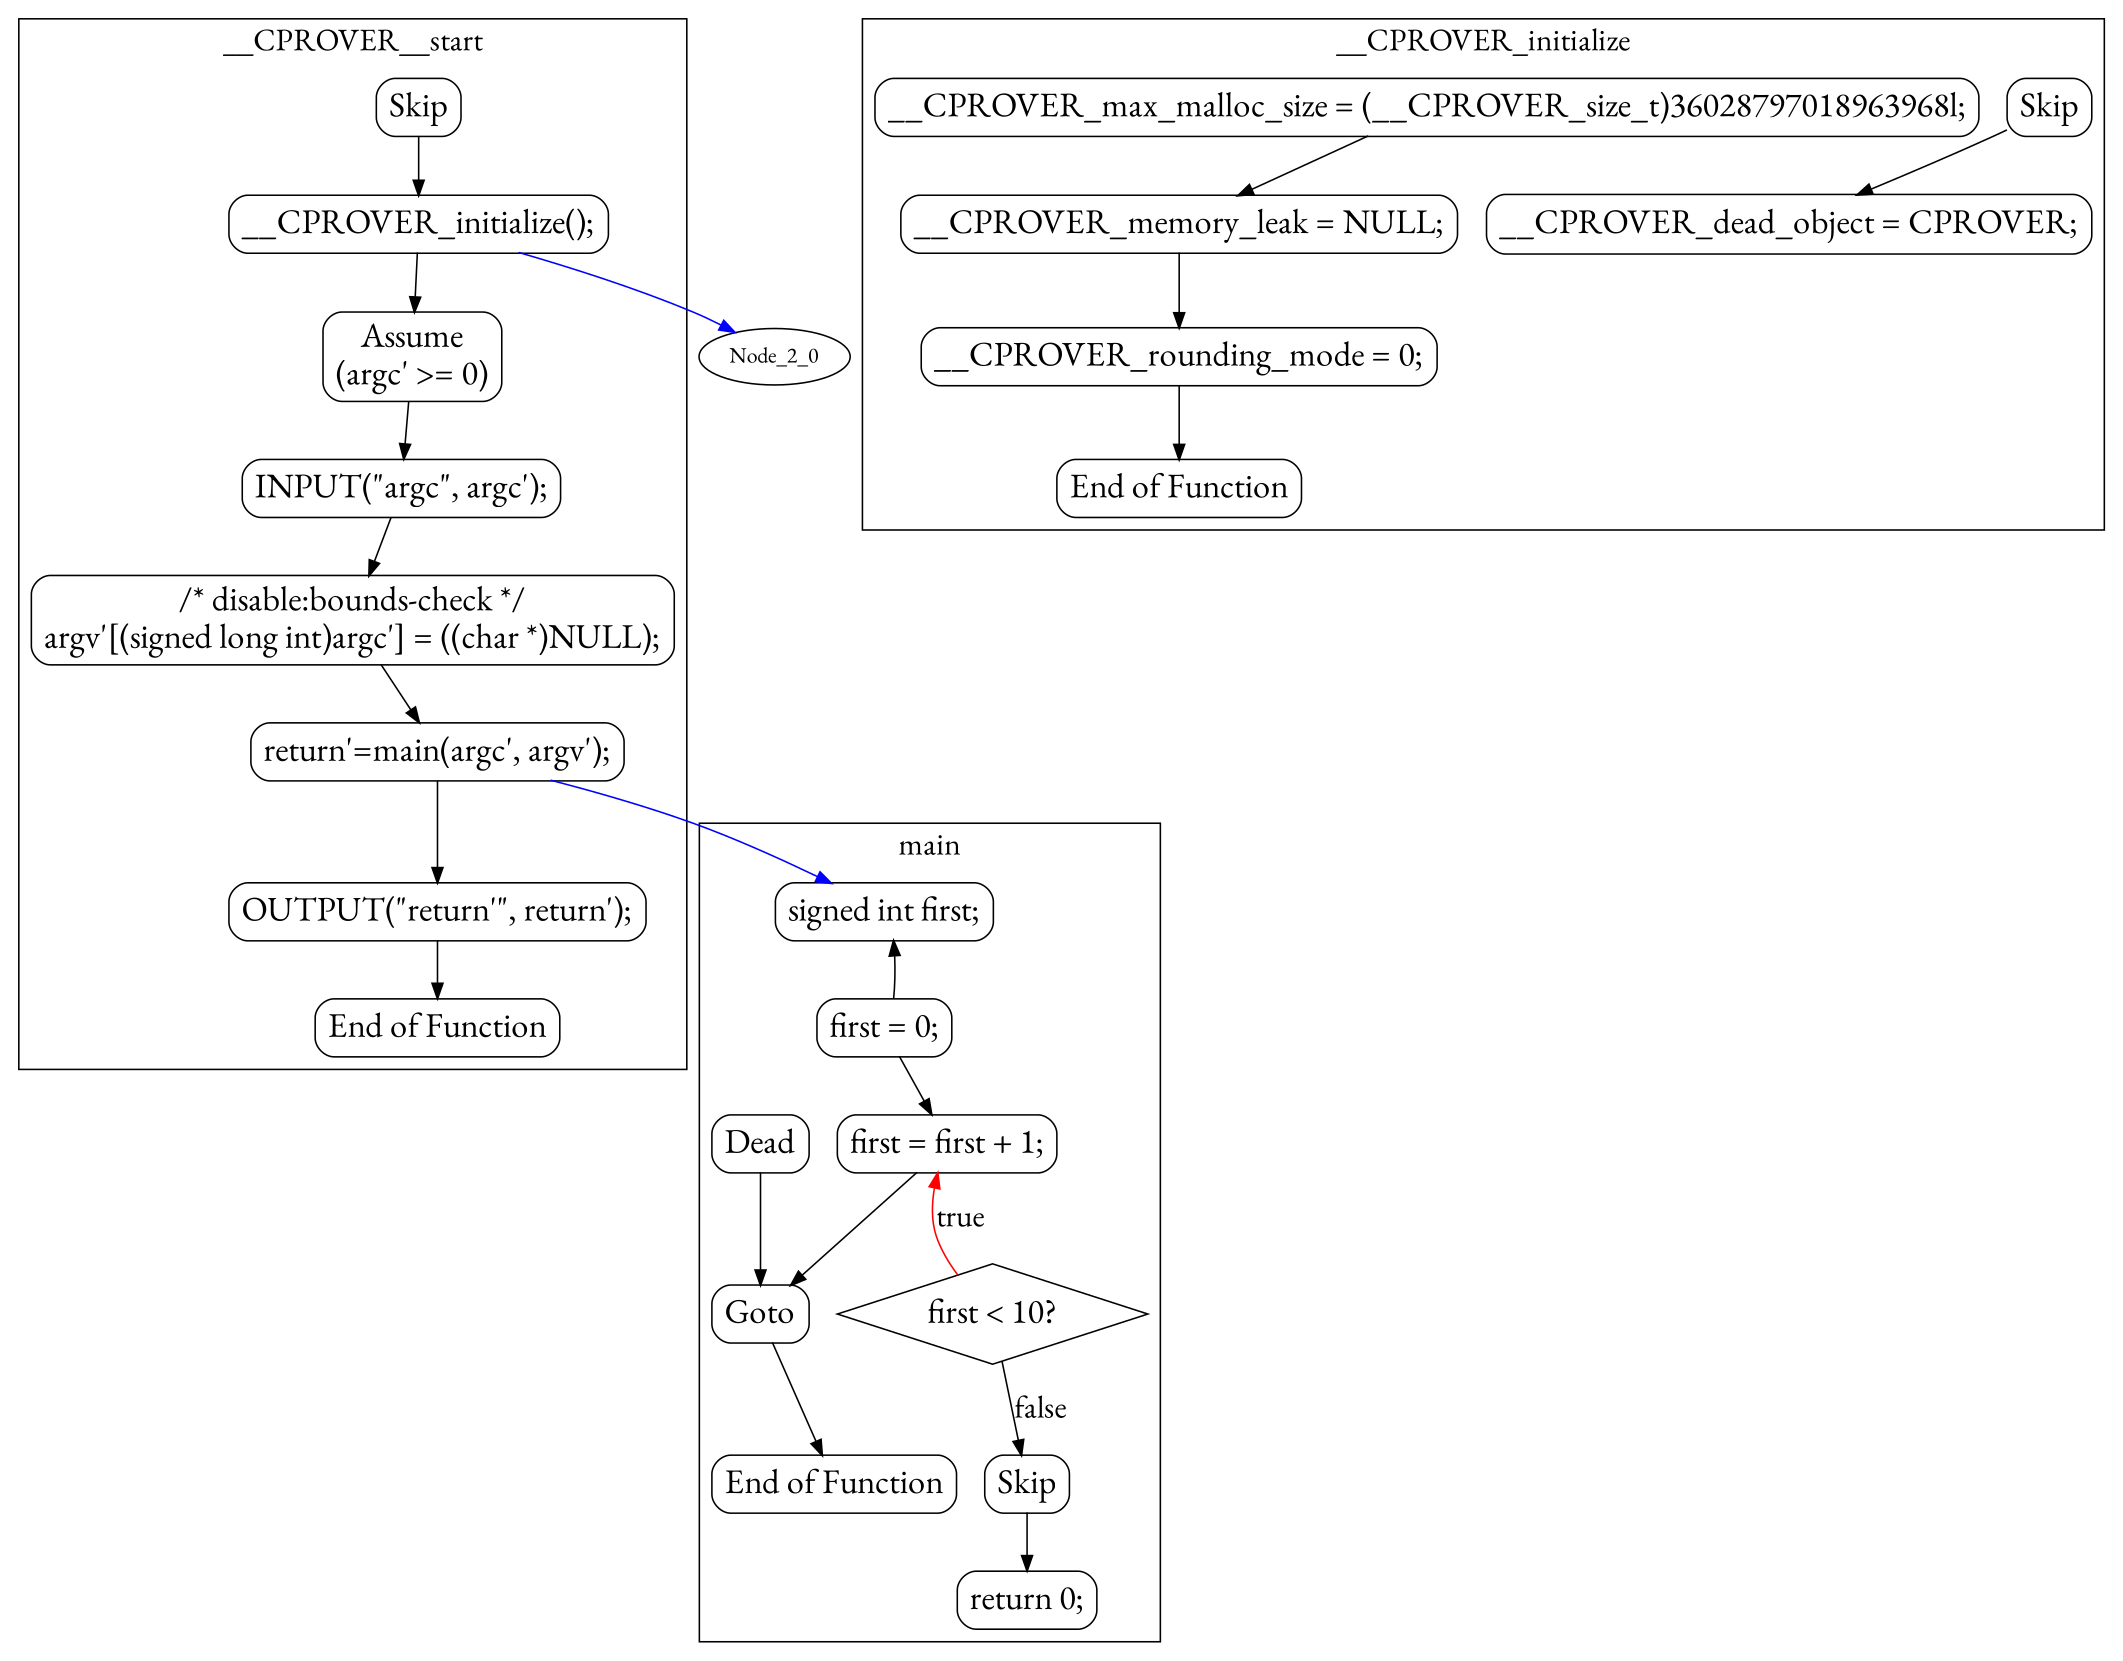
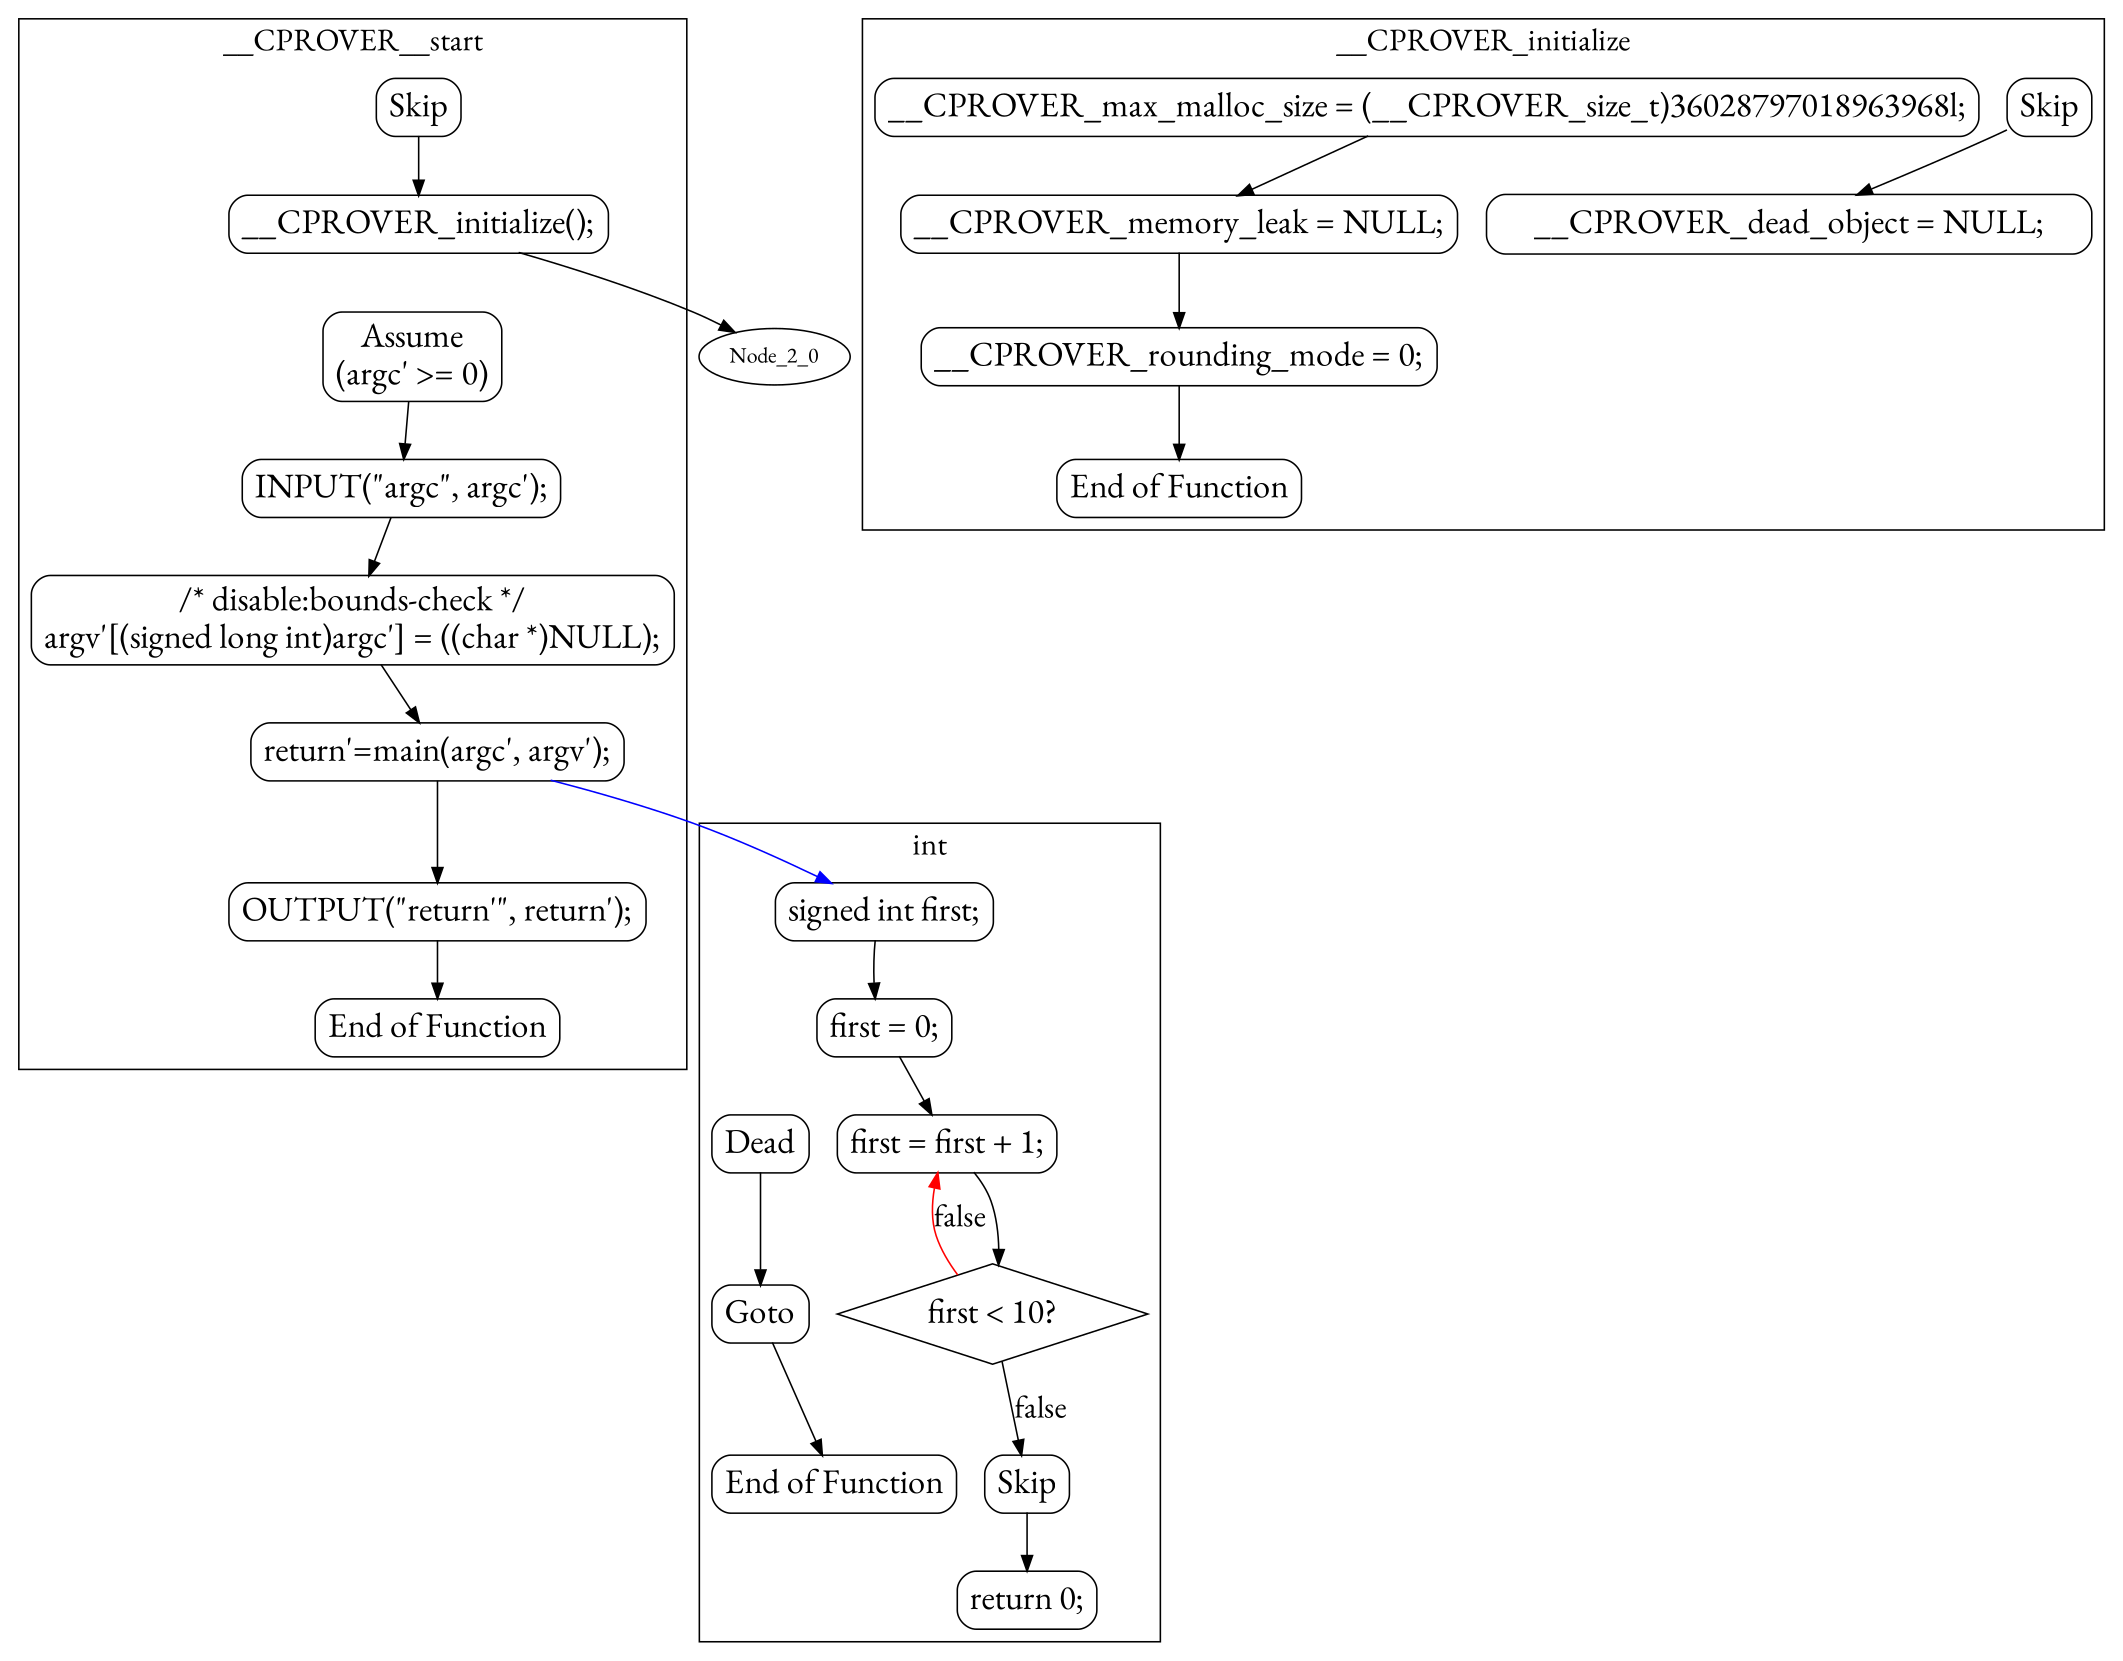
(1789, 224) -> (1789, 224)
(416, 275) -> none
(621, 285) -> (621, 285)
(930, 847) -> (930, 847)
(895, 978) -> (874, 961)
(960, 1218) -> (960, 1218)
(860, 1224) -> (993, 1208)
